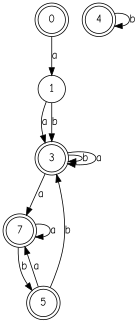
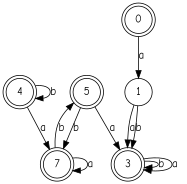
(37, 191) -> (37, 125)
(68, 231) -> (113, 128)
(37, 267) -> (76, 128)
